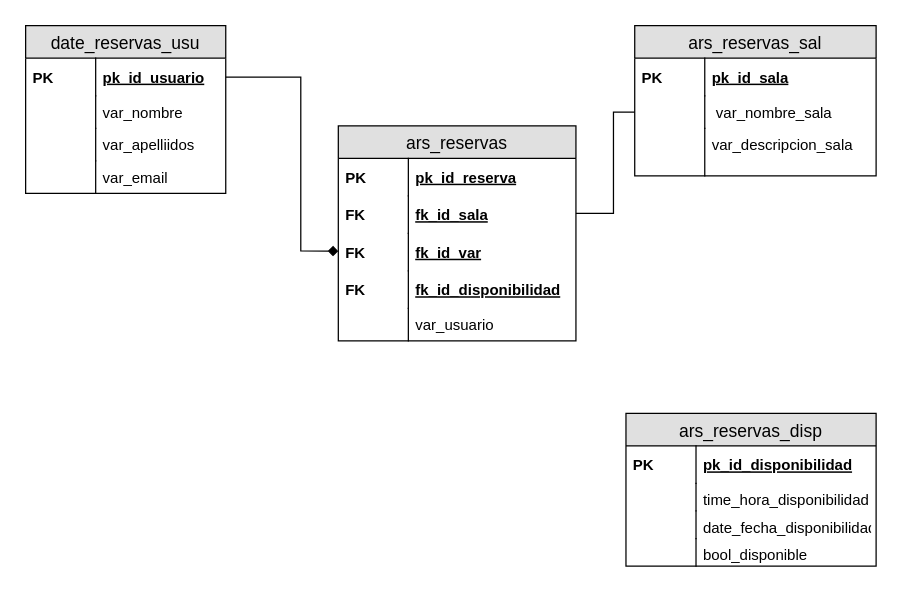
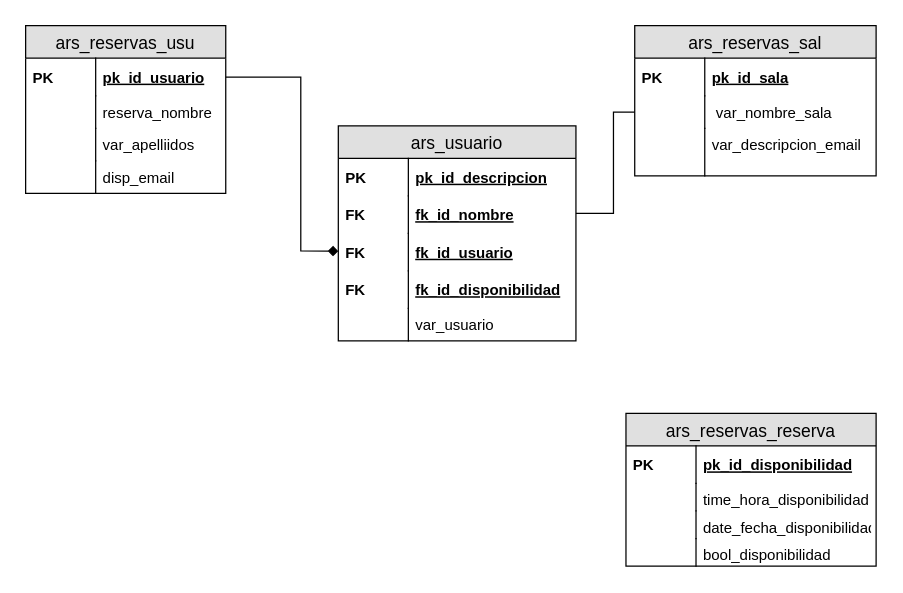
(125, 43) -> (125, 43)
(145, 113) -> (161, 113)
(456, 143) -> (456, 143)
(789, 145) -> (792, 145)
(136, 178) -> (139, 178)
(468, 178) -> (481, 178)
(453, 215) -> (463, 215)
(451, 253) -> (466, 253)
(750, 430) -> (750, 430)
(758, 555) -> (771, 555)
